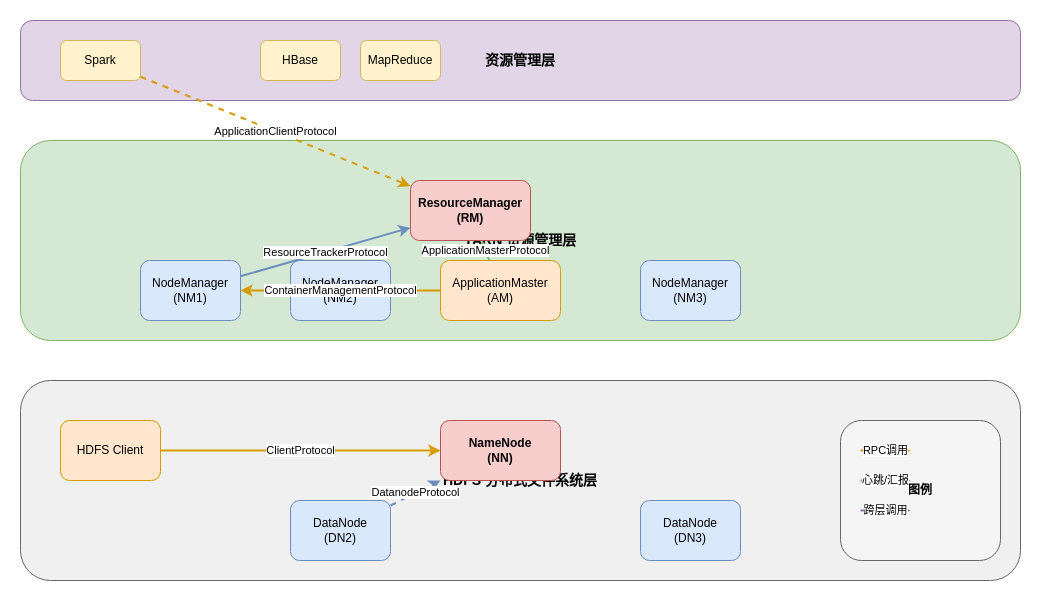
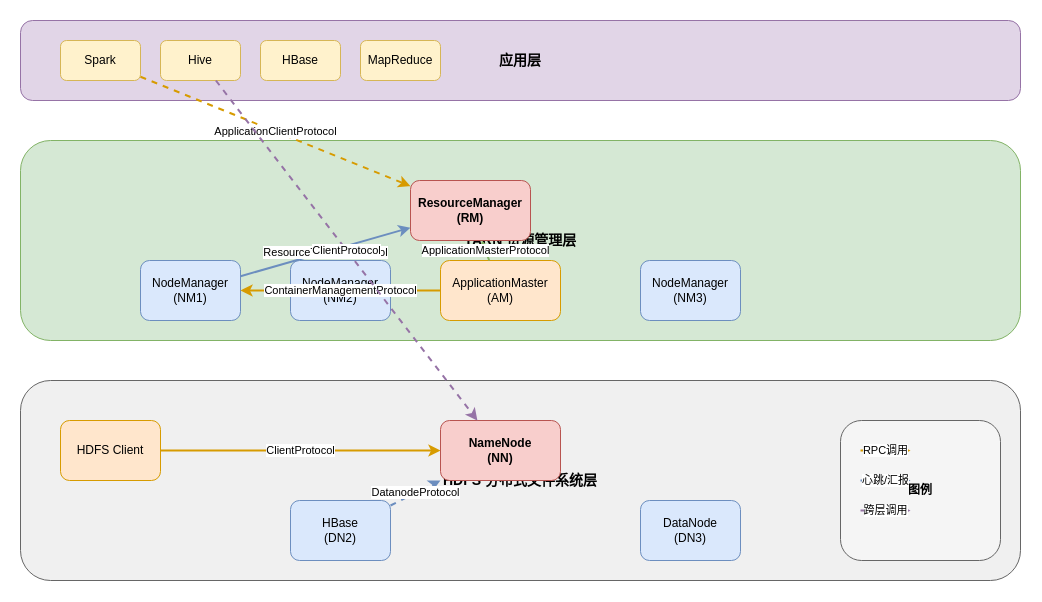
none -> (201, 61)
(521, 61) -> (521, 61)
none -> (443, 376)
(341, 531) -> (341, 531)
